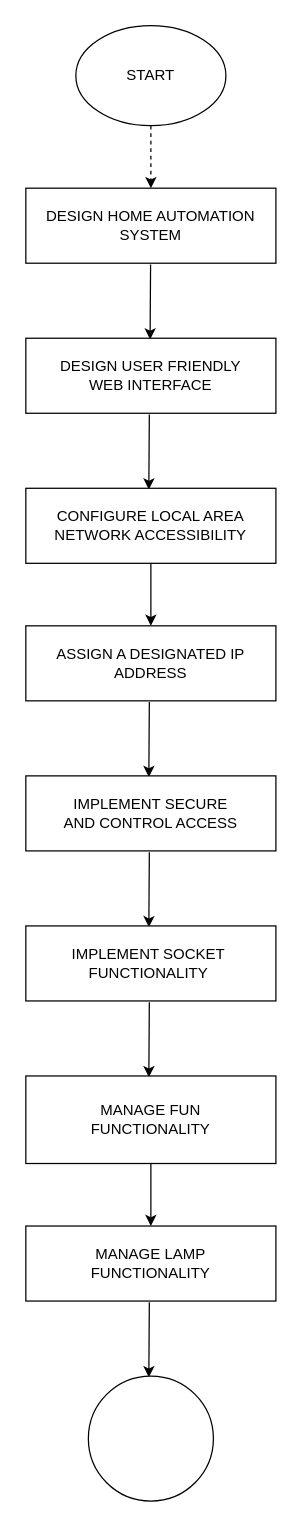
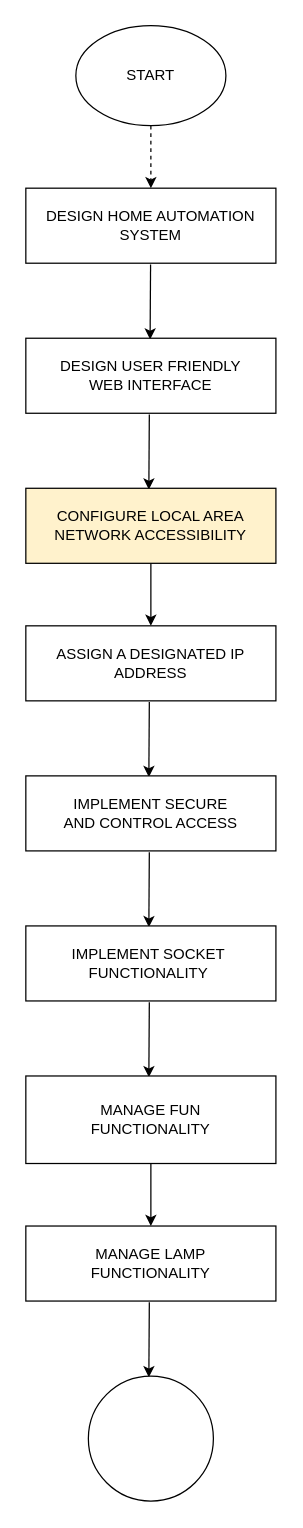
(151, 526) -> (151, 526)
